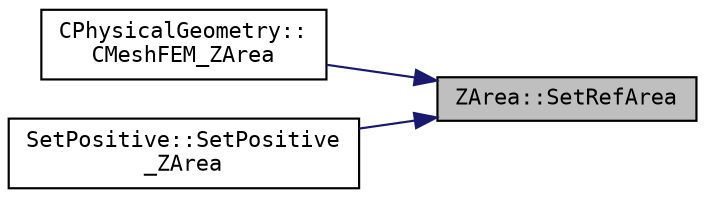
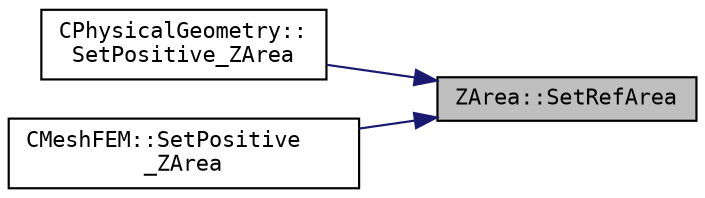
(184, 45) -> (184, 45)
(184, 153) -> (184, 153)
